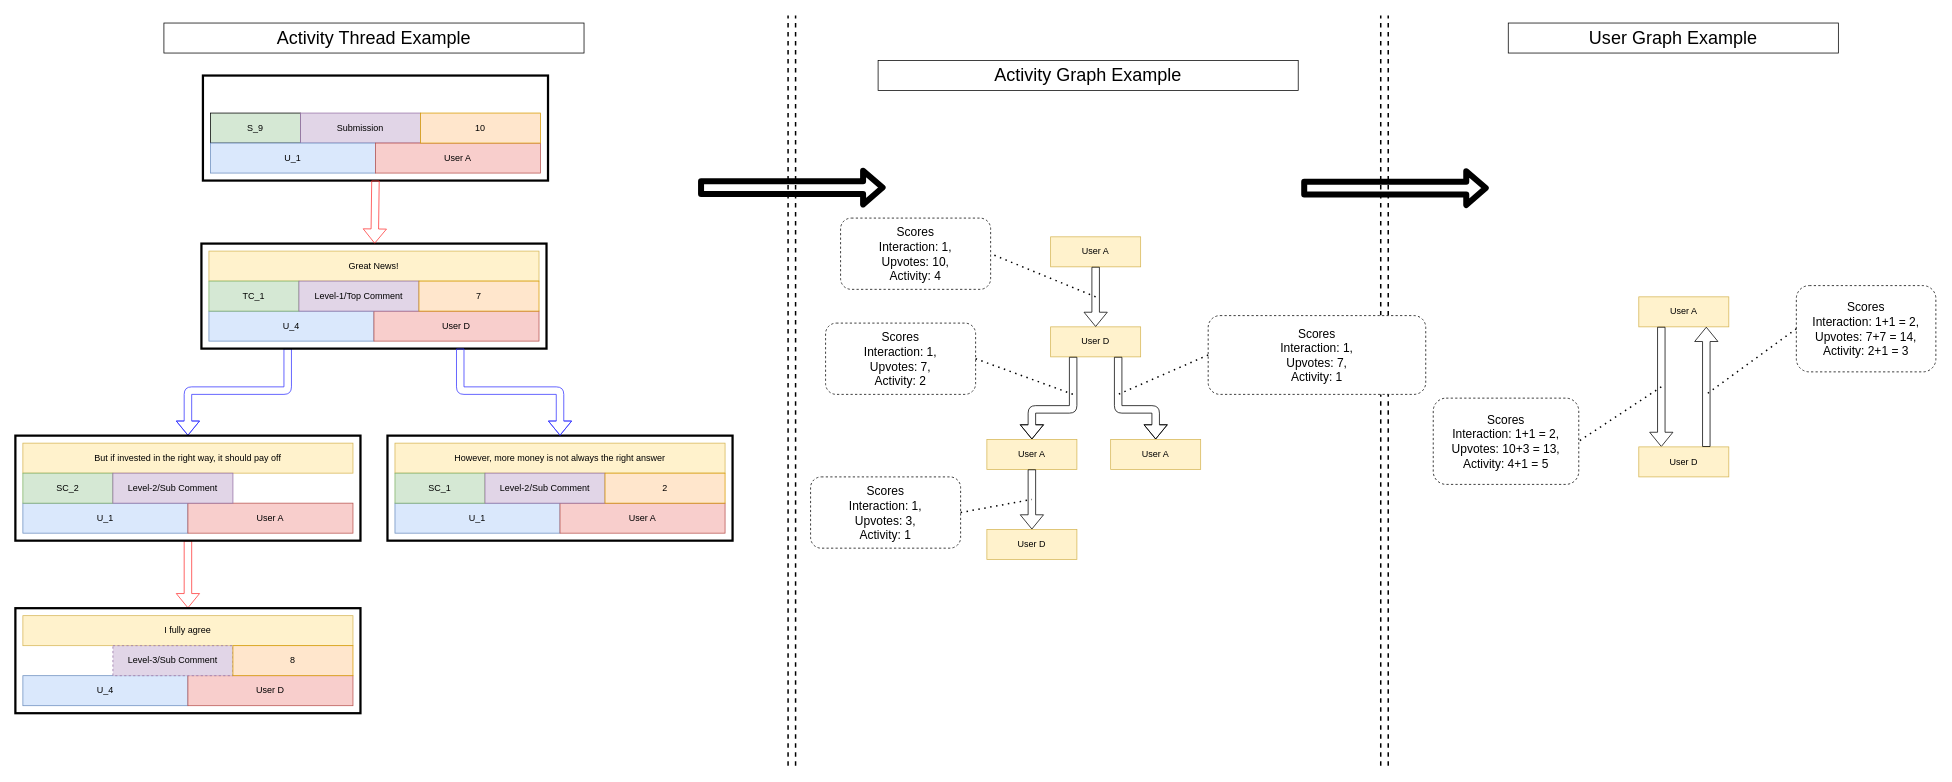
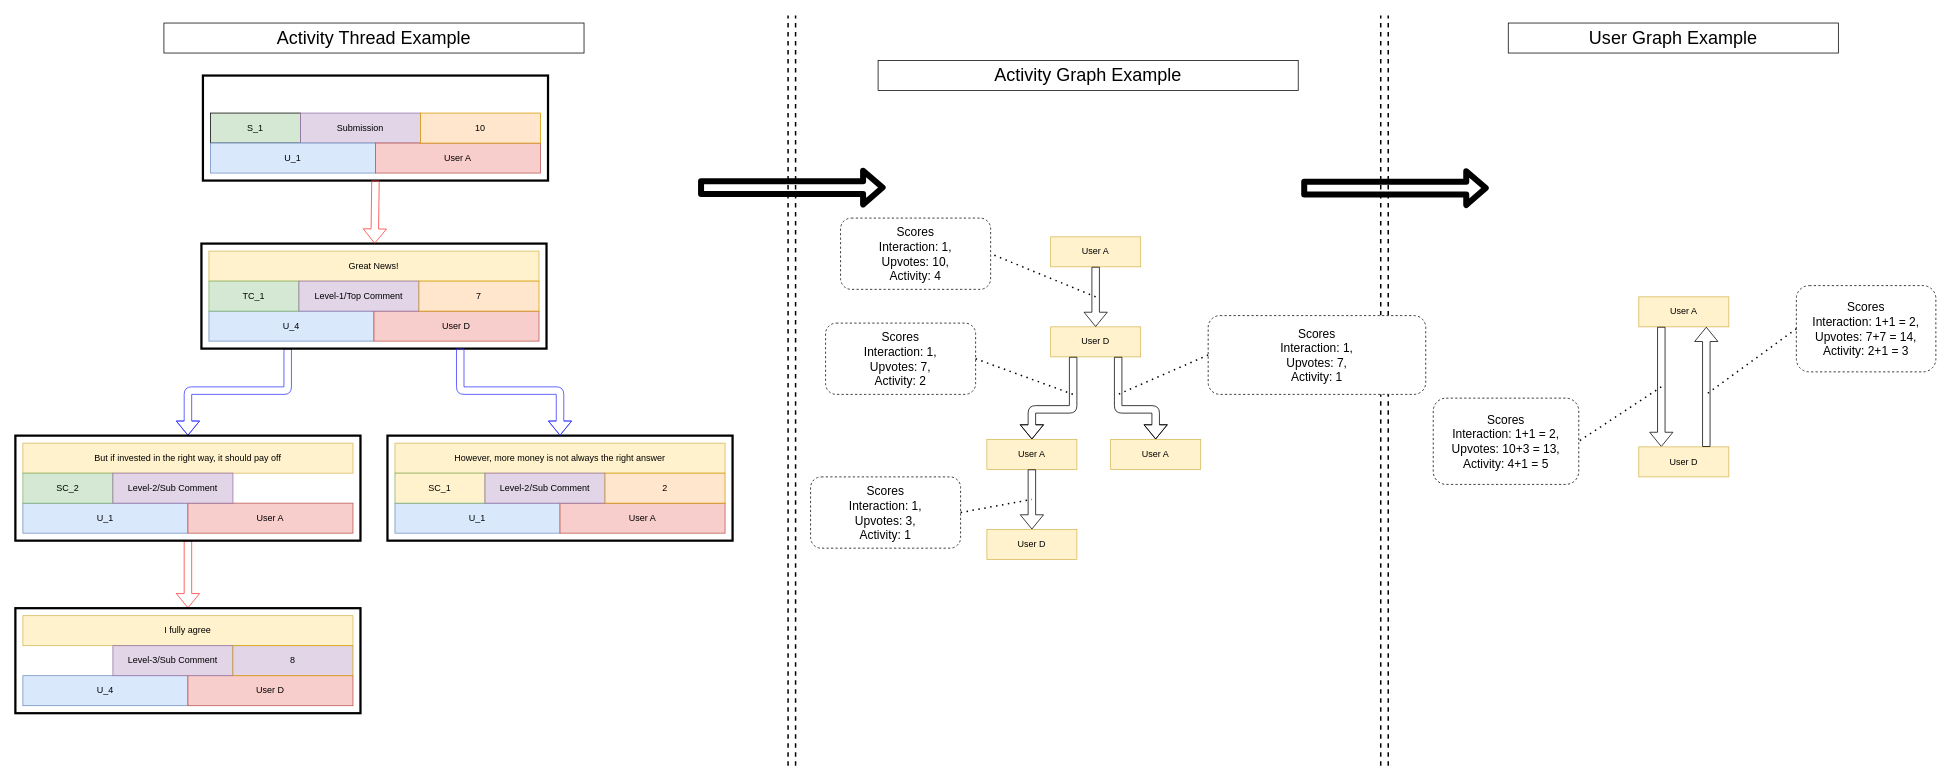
(255, 128) -> (255, 128)
(440, 488) -> (440, 488)
(173, 660) -> (173, 660)
(293, 660) -> (293, 660)
